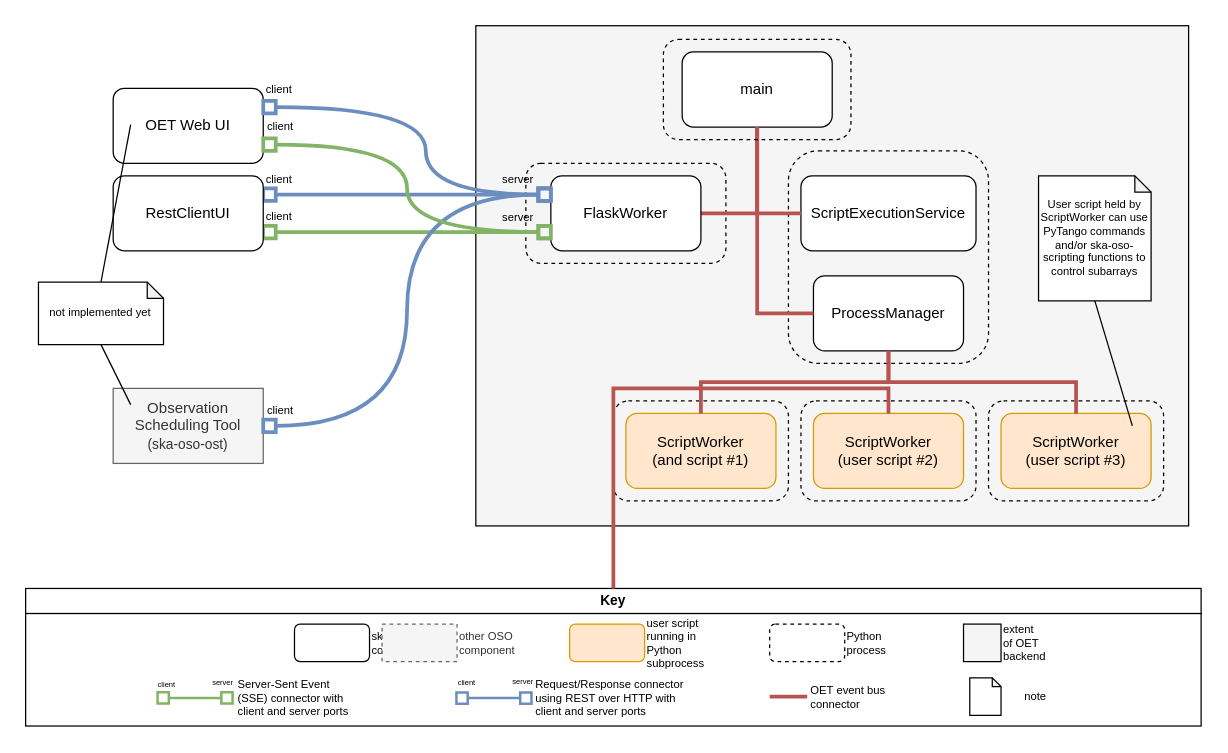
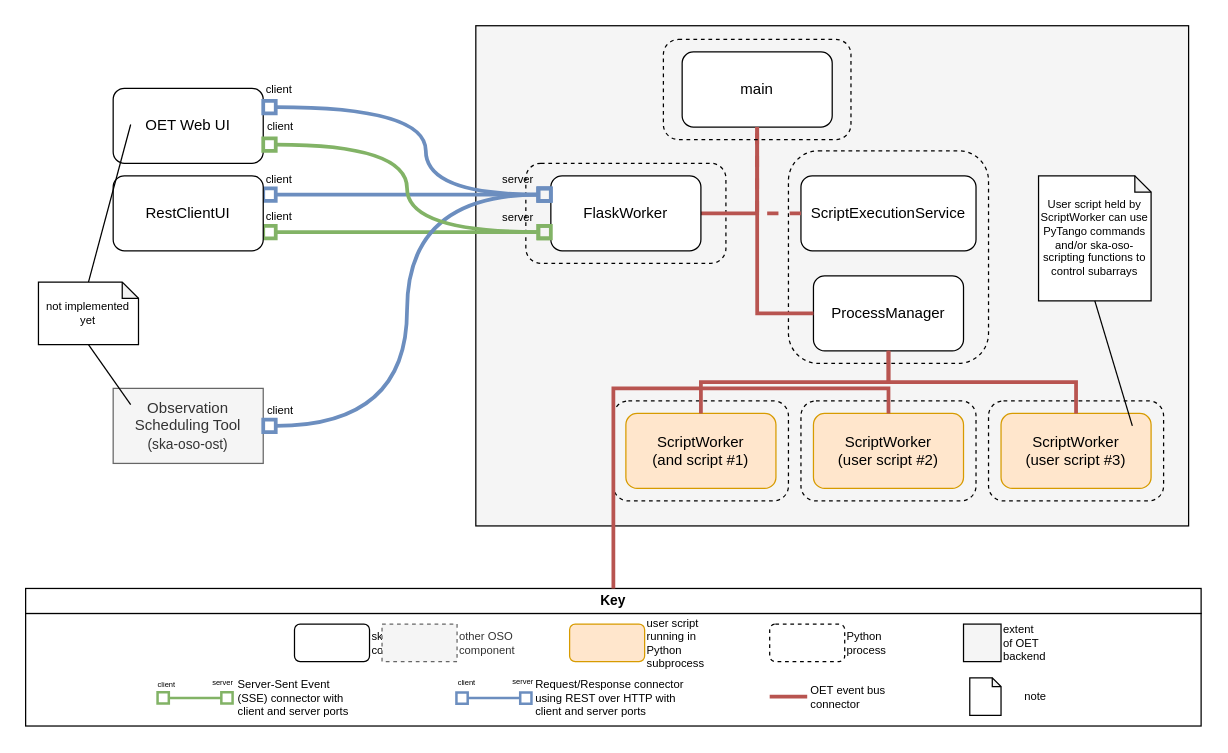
(784, 213) -> (784, 213)
(101, 313) -> (88, 313)
